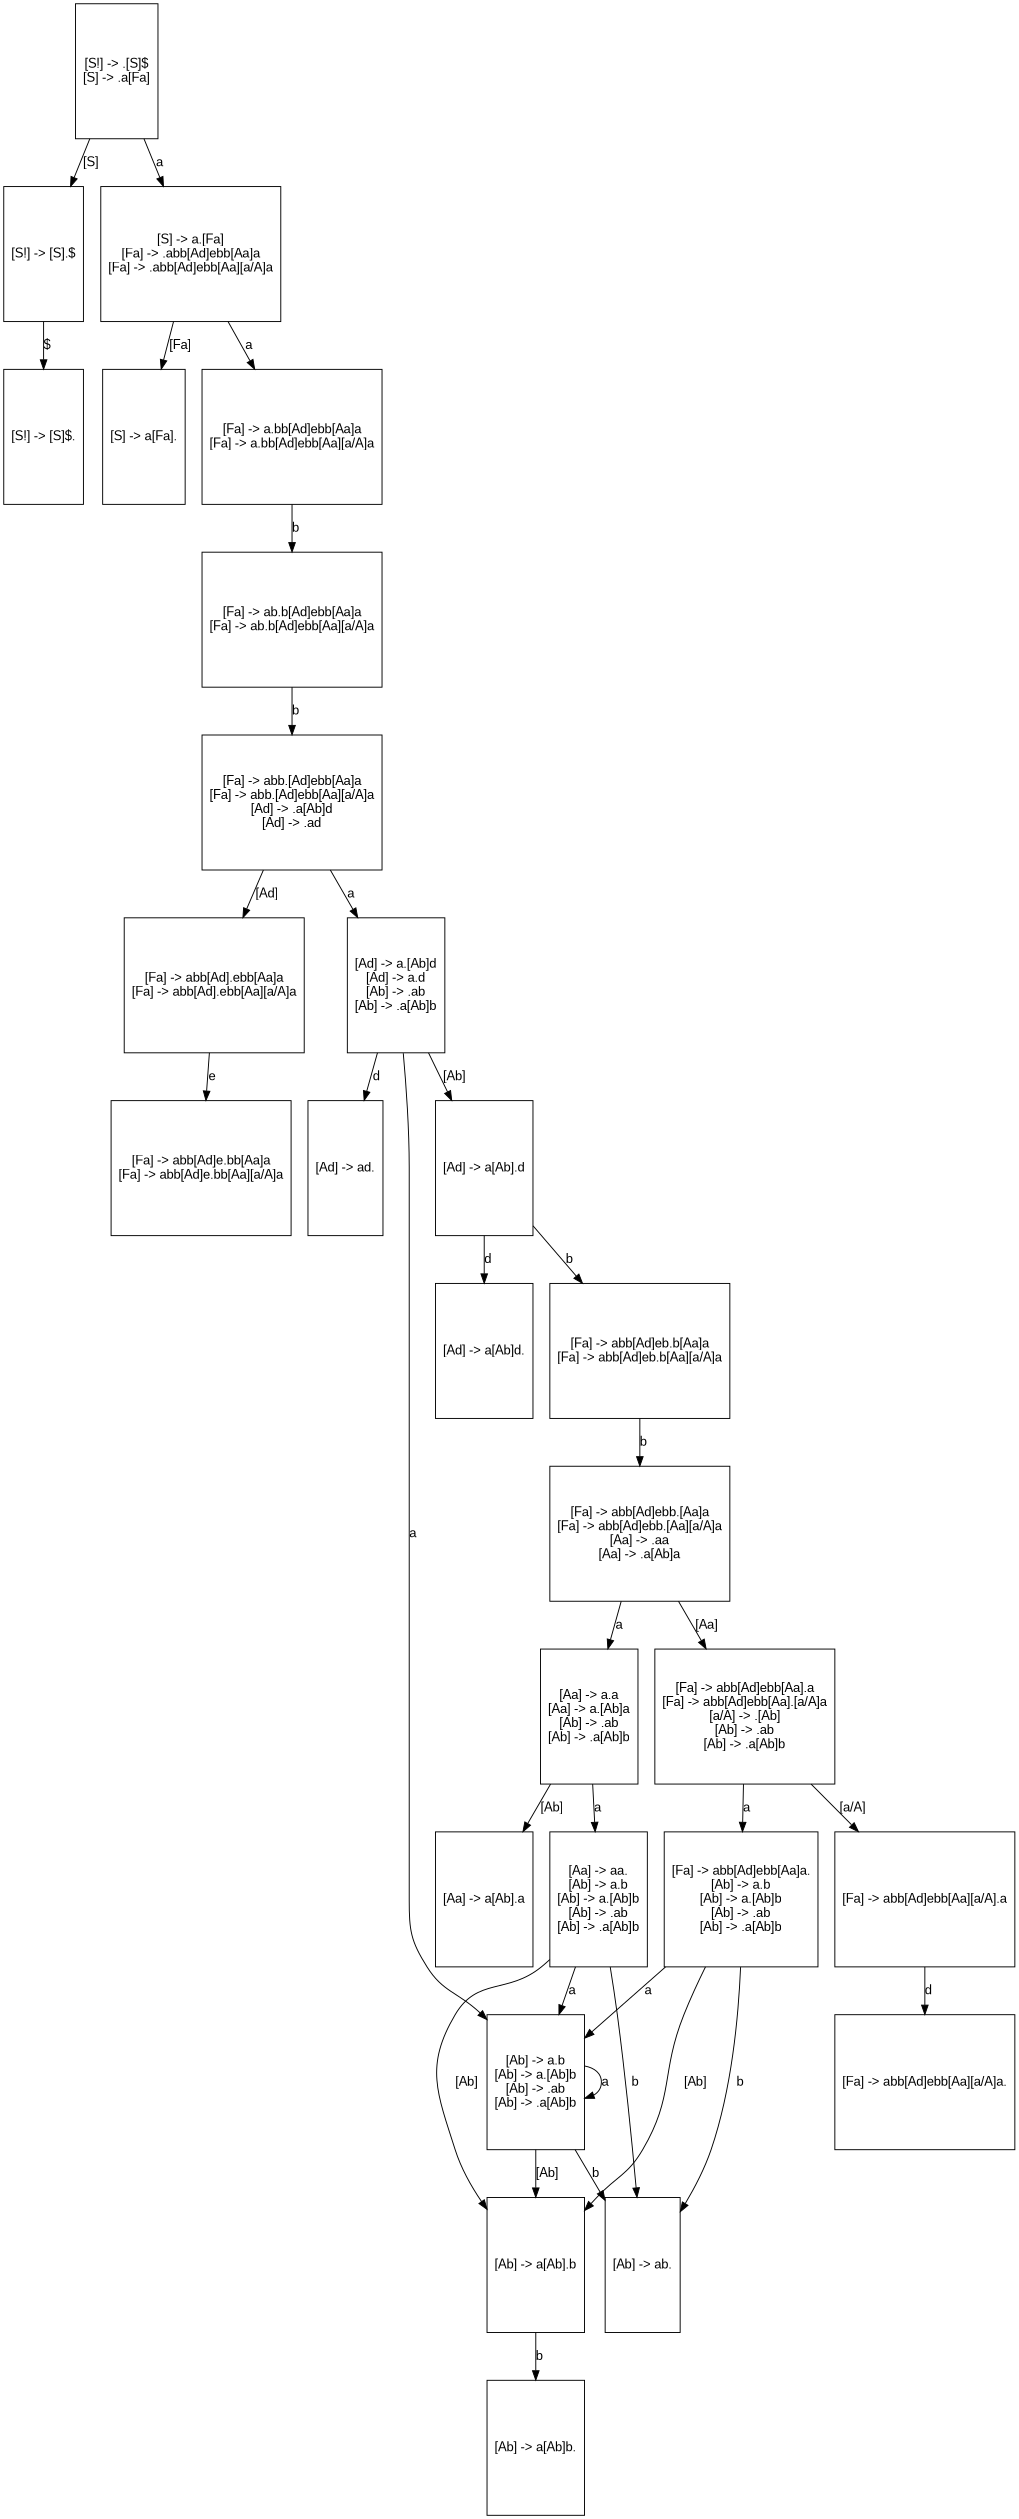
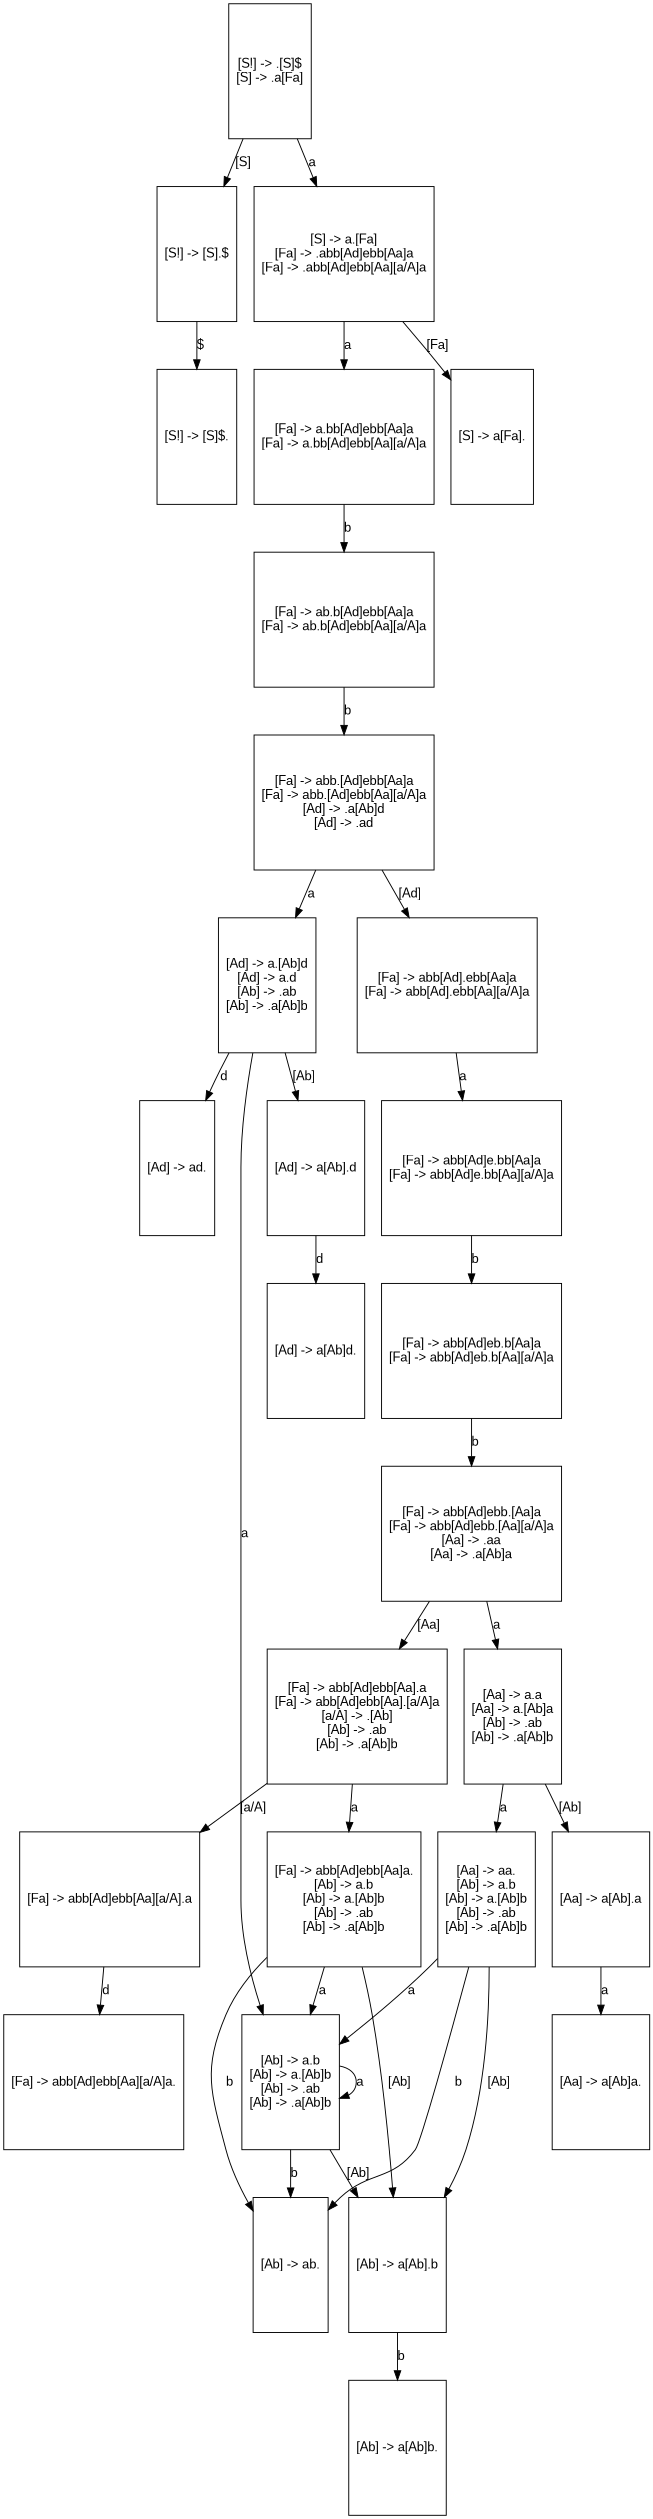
(212, 1077) -> (463, 1077)
(555, 1251) -> (472, 1255)
none -> (601, 2082)
